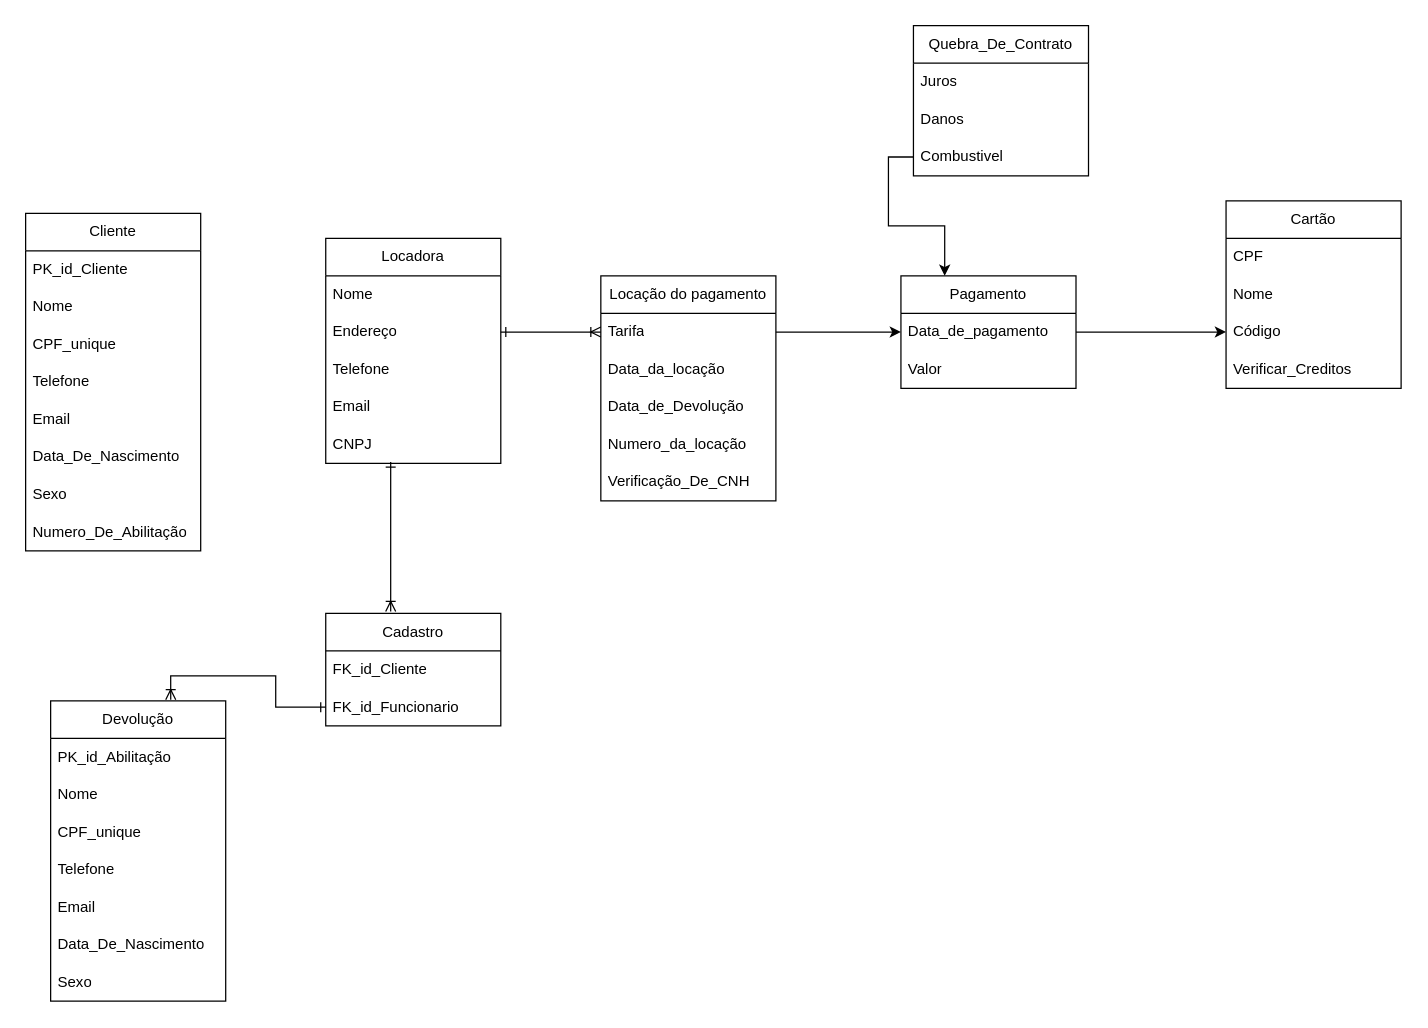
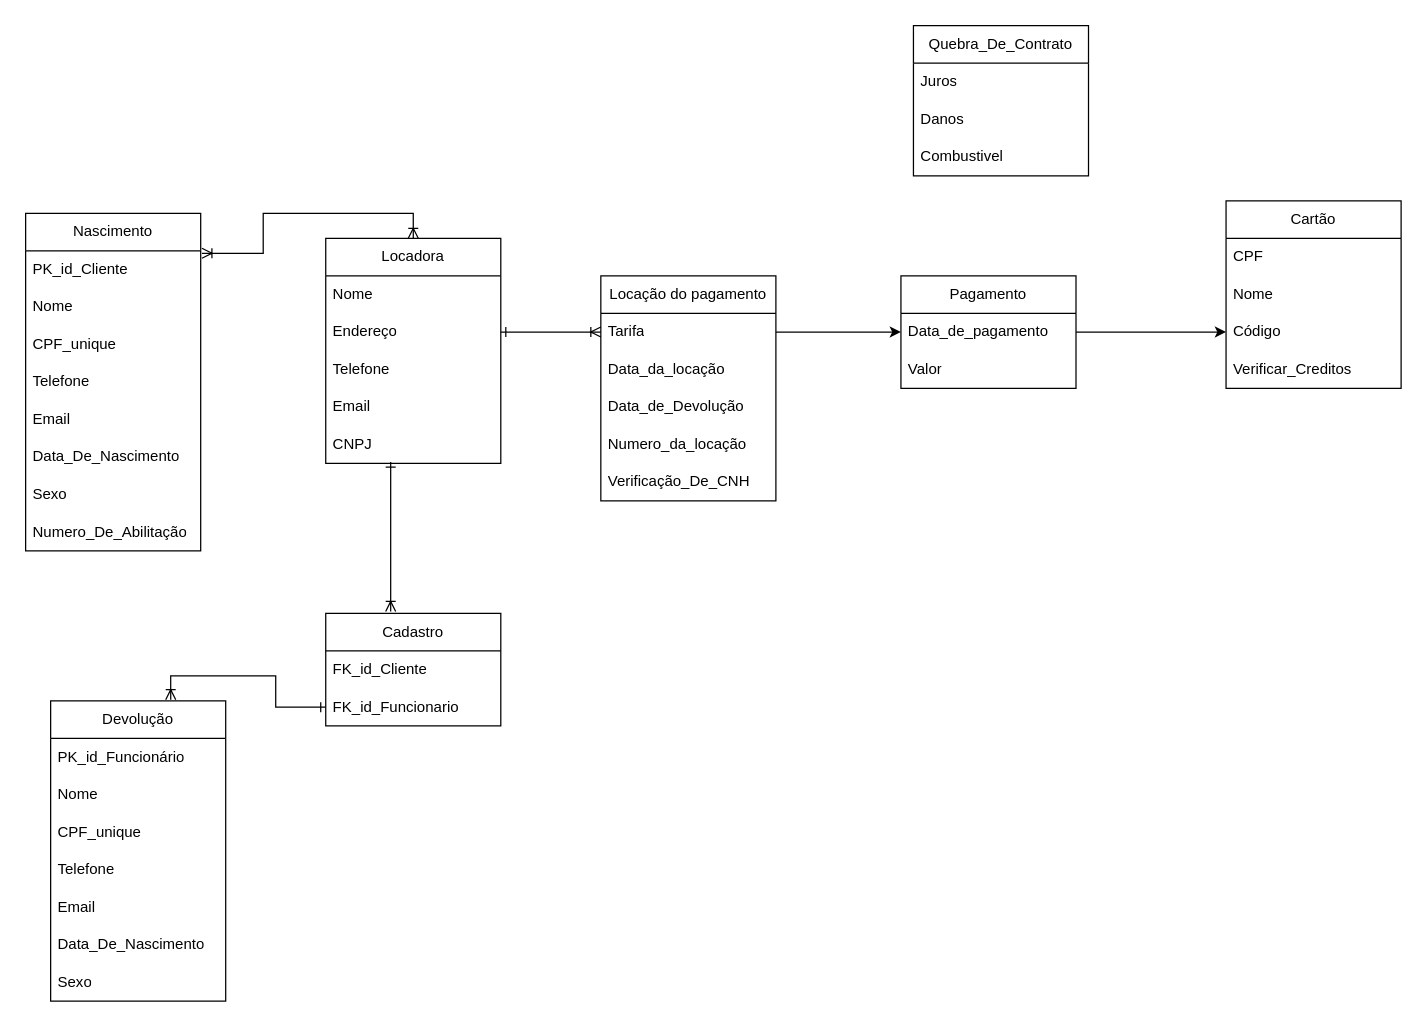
none -> (300, 213)
(891, 226) -> none
(113, 232) -> (113, 232)
(118, 757) -> (124, 757)
